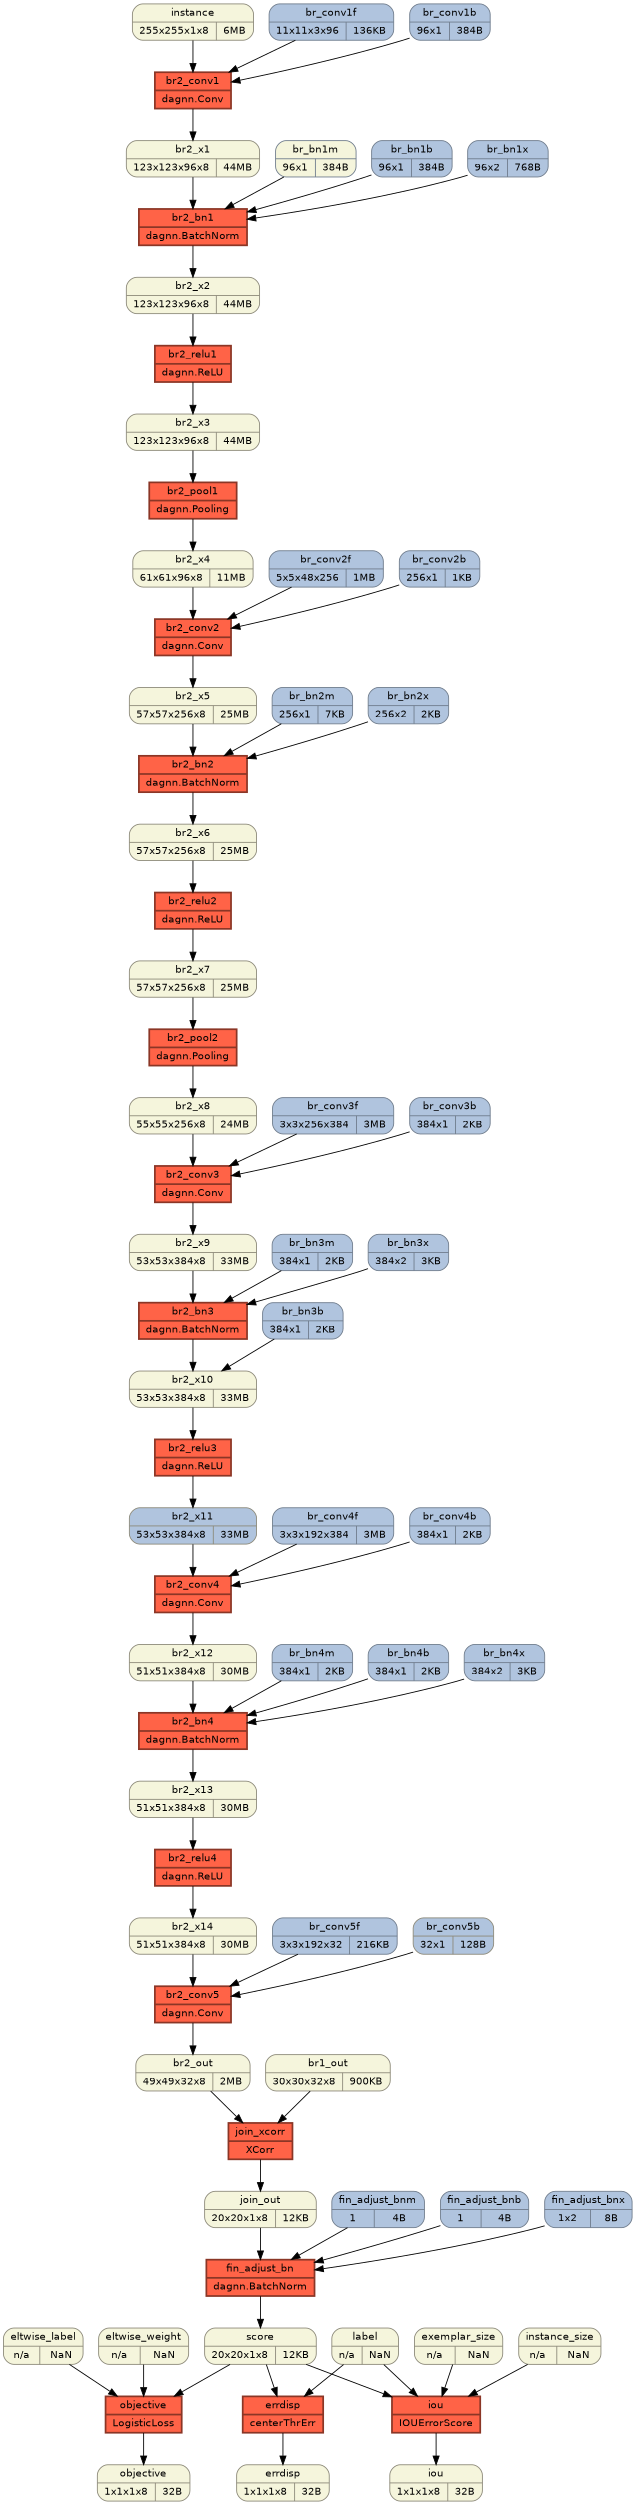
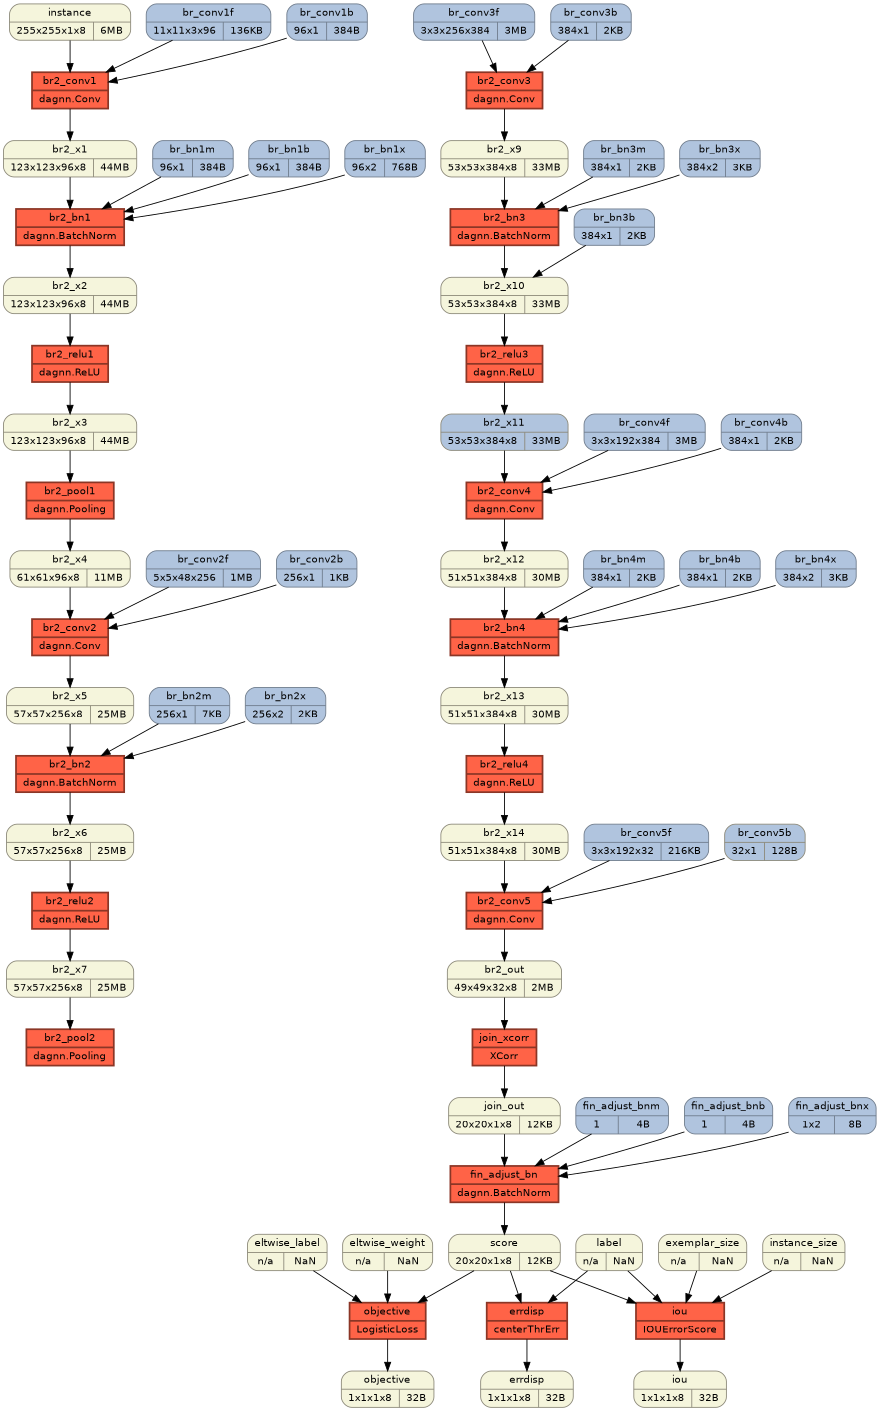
(316, 159) -> (193, 159)
(193, 1116) -> none
(328, 2073) -> none
